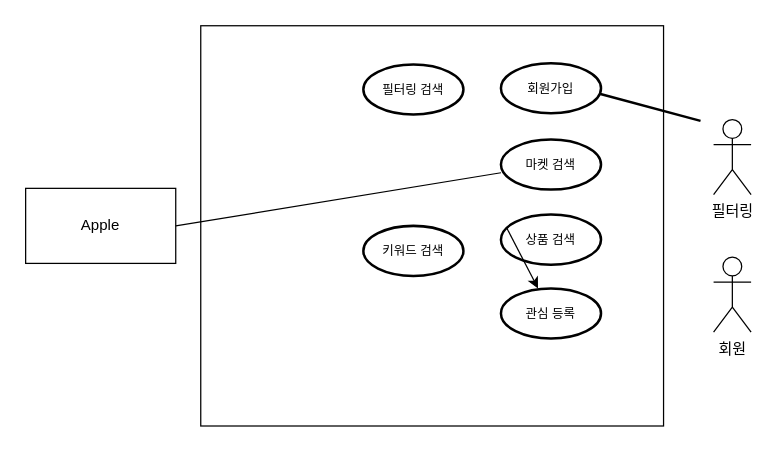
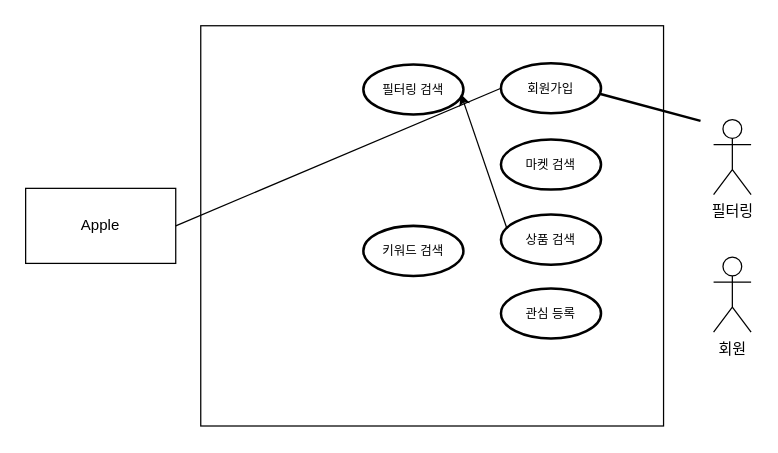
(338, 199) -> (338, 157)
(520, 254) -> (486, 167)
